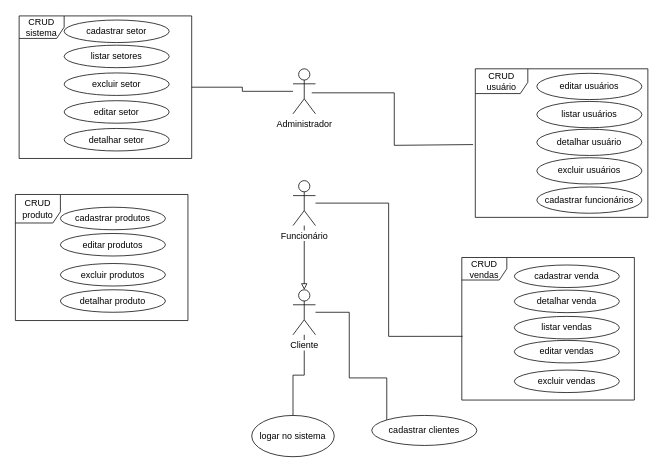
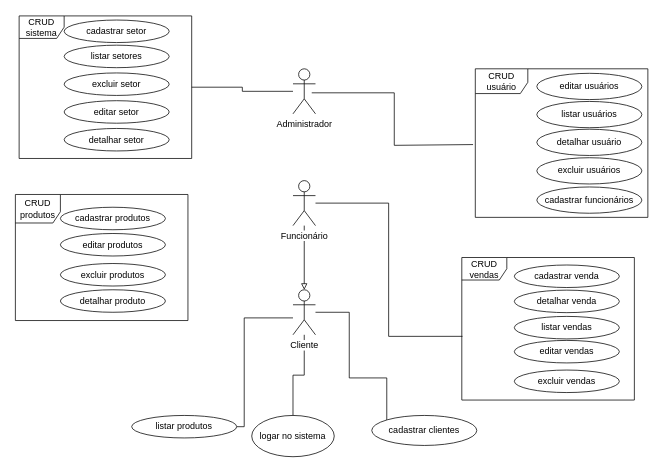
(38, 209) -> (38, 209)
none -> (244, 351)
none -> (184, 426)
